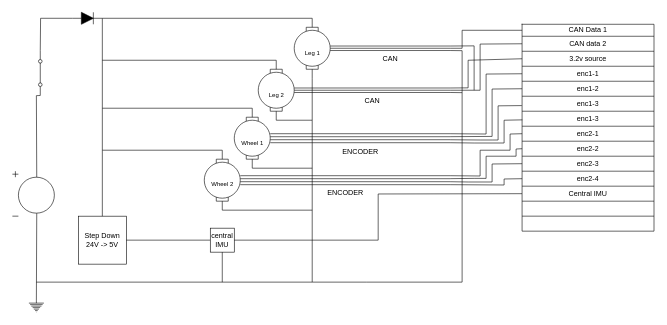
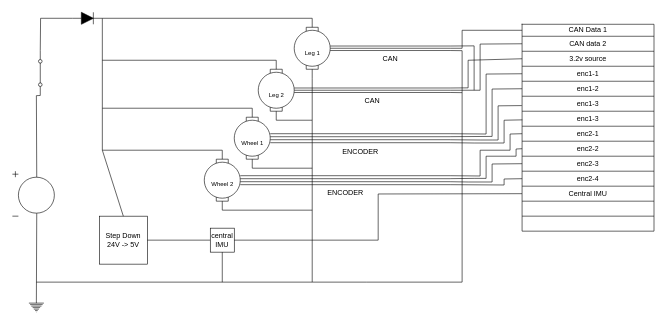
(102, 240) -> (123, 240)
